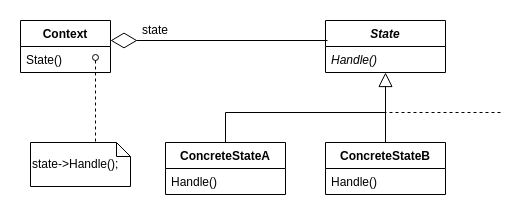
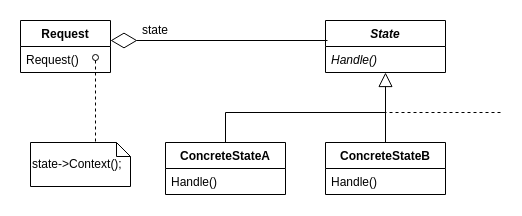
(65, 34) -> (65, 34)
(50, 60) -> (56, 60)
(82, 158) -> (82, 158)
